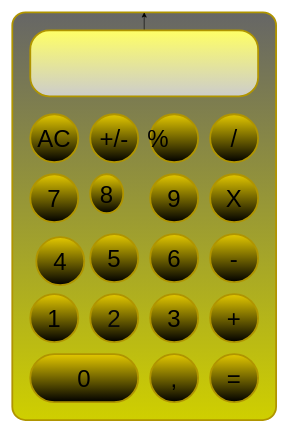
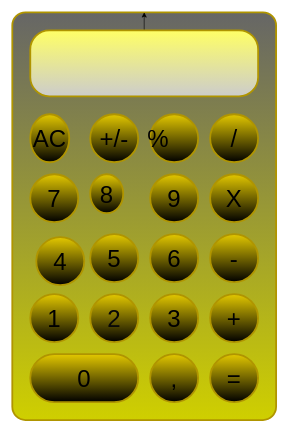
(54, 138) -> (50, 138)
